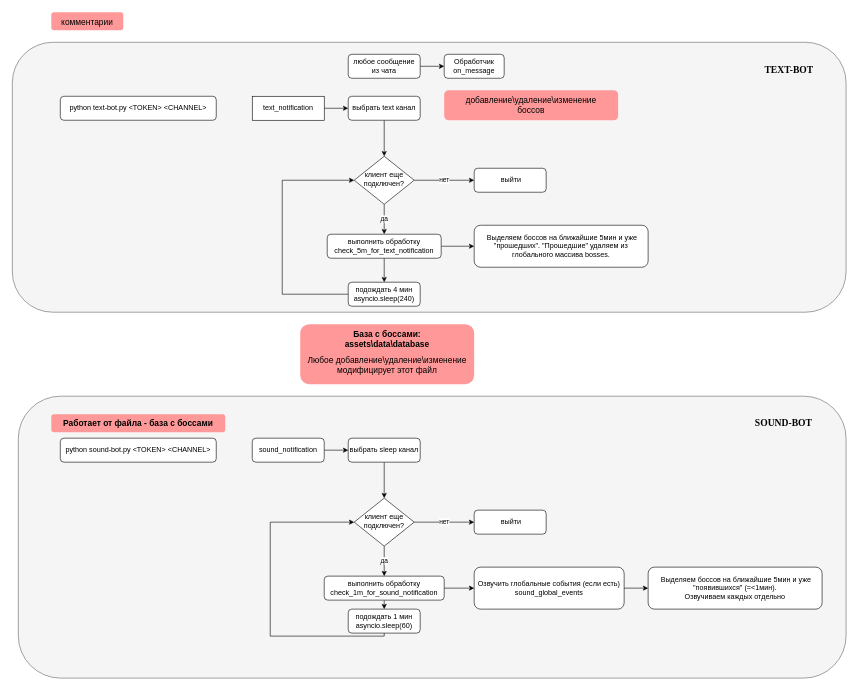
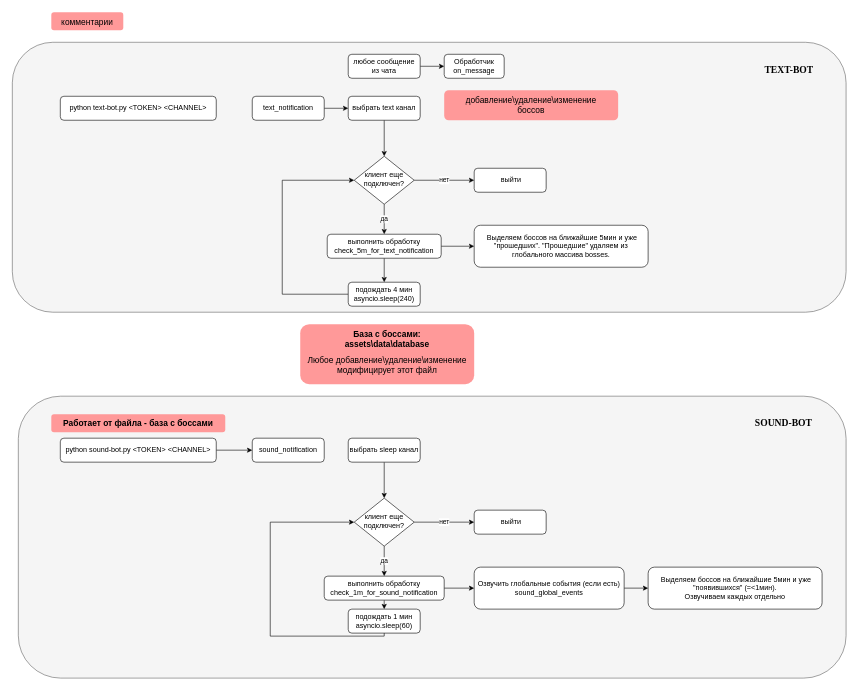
(288, 108) -> (288, 108)
none -> (246, 450)
(342, 450) -> none
